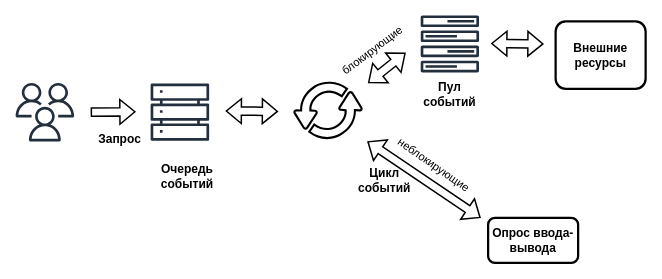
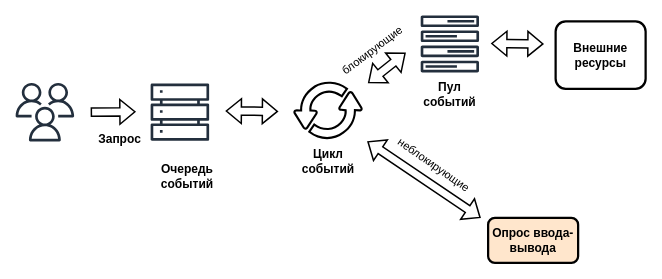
(384, 180) -> (328, 162)
(533, 240) -> (533, 240)
